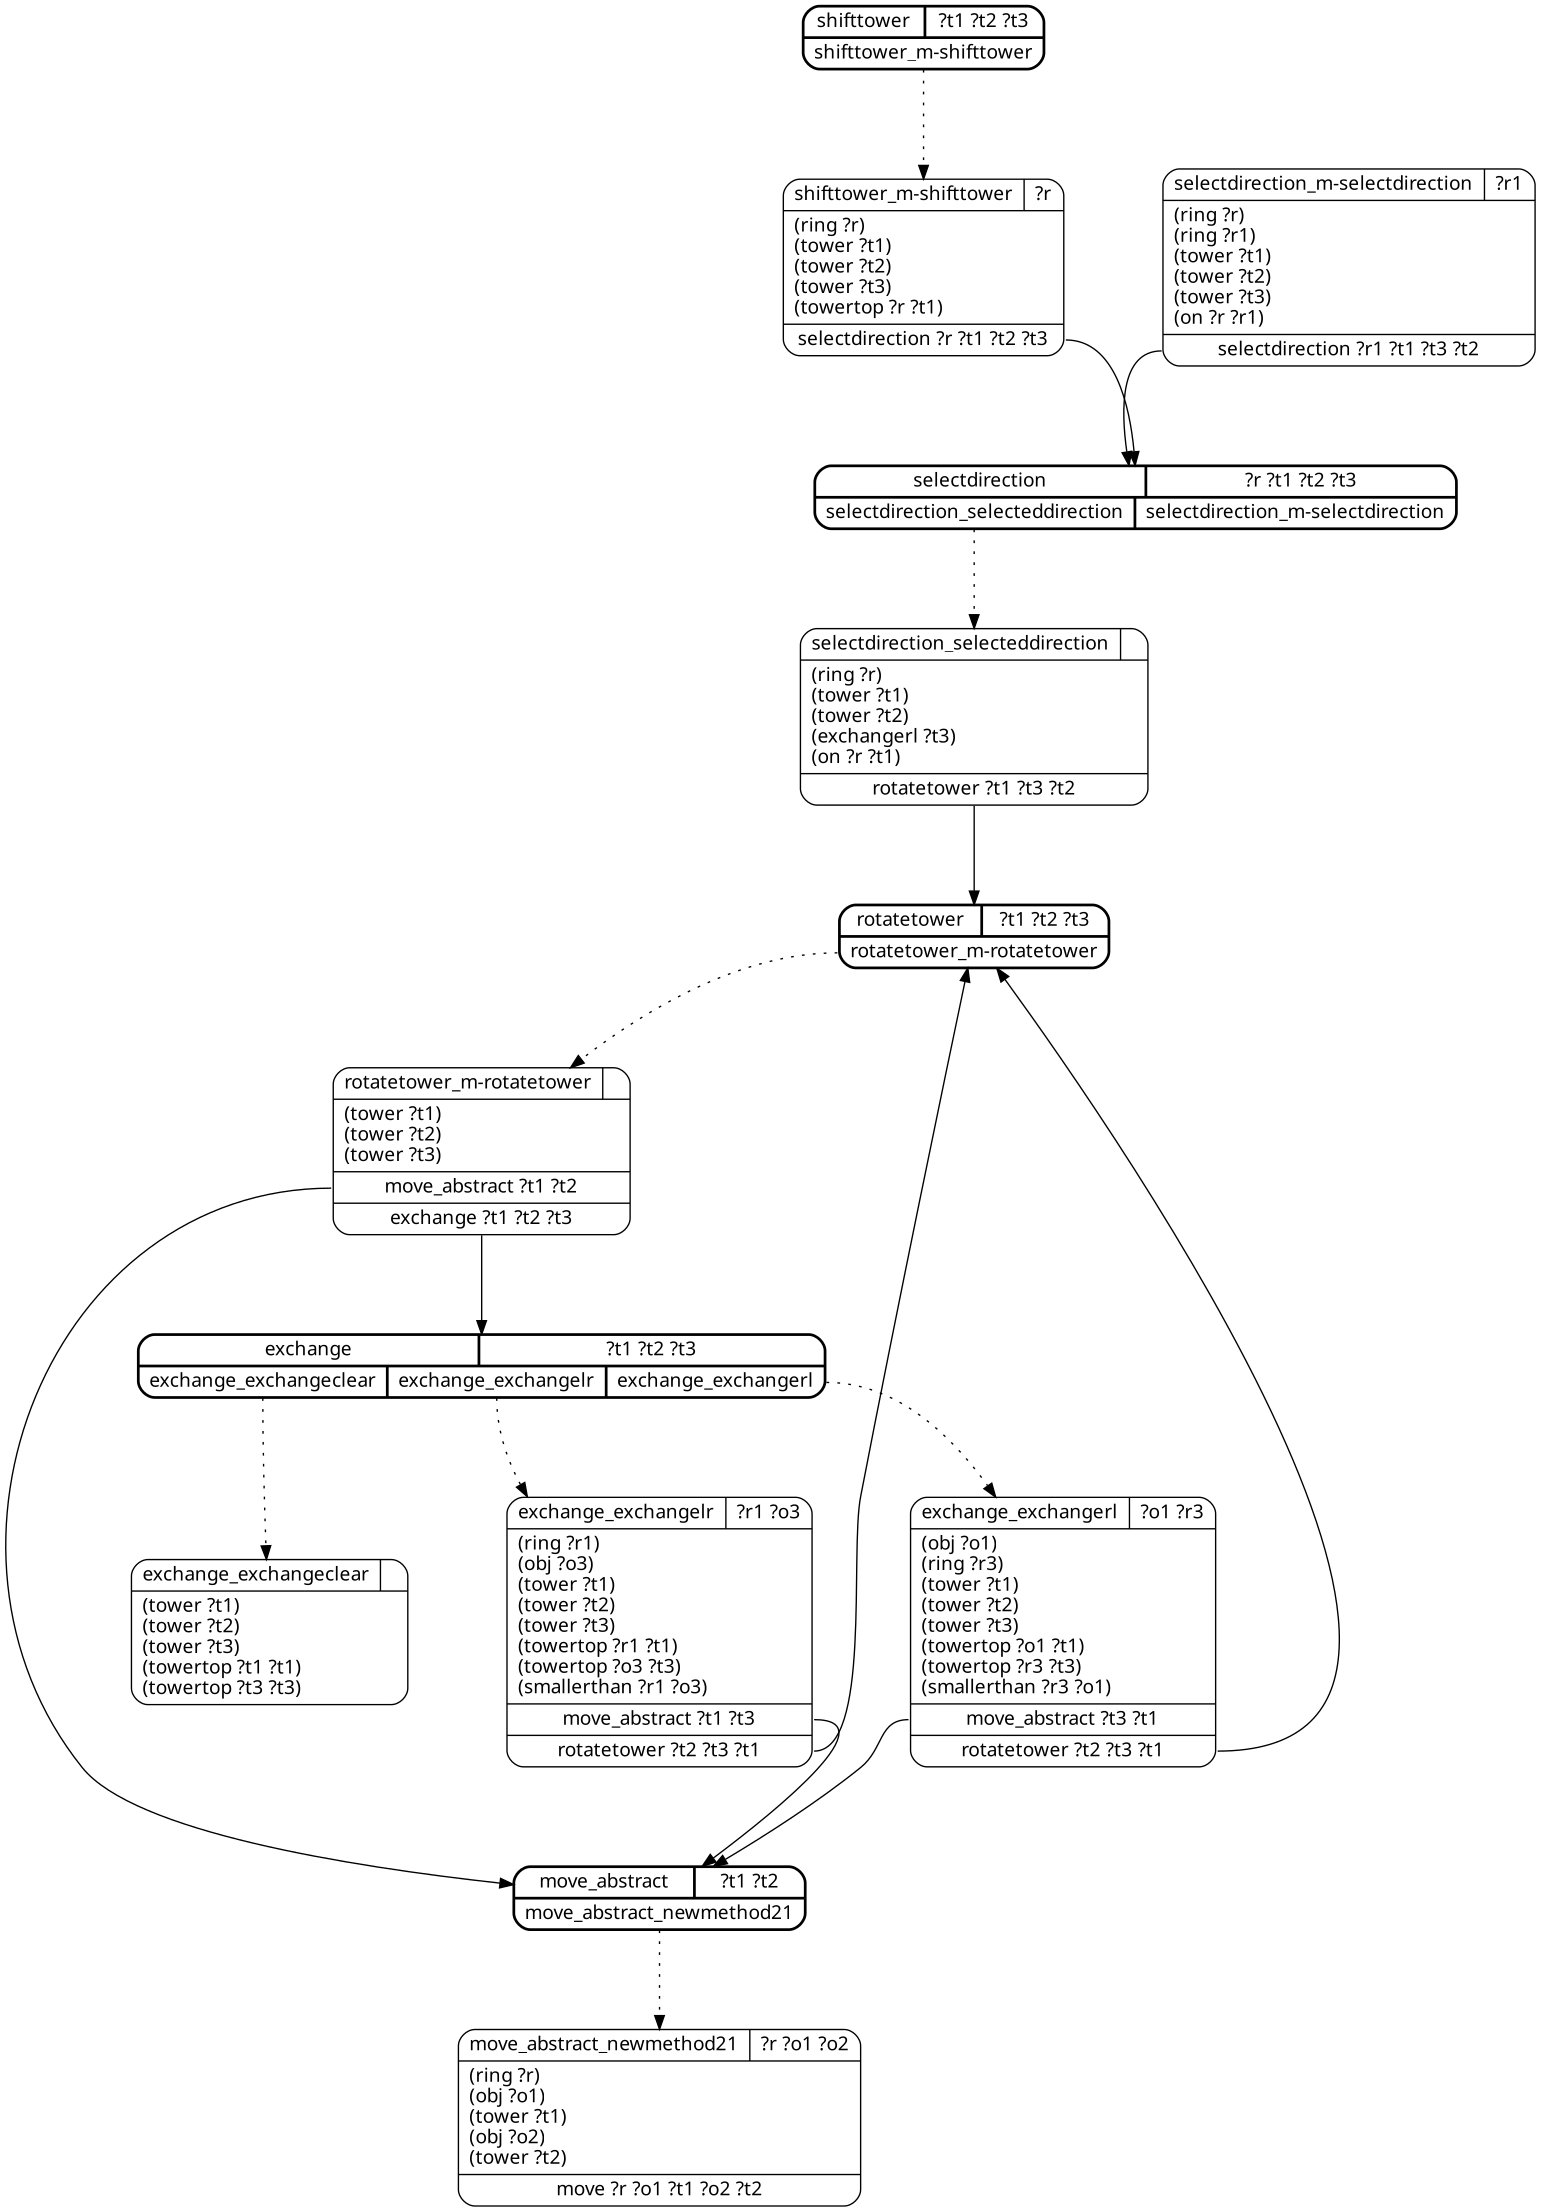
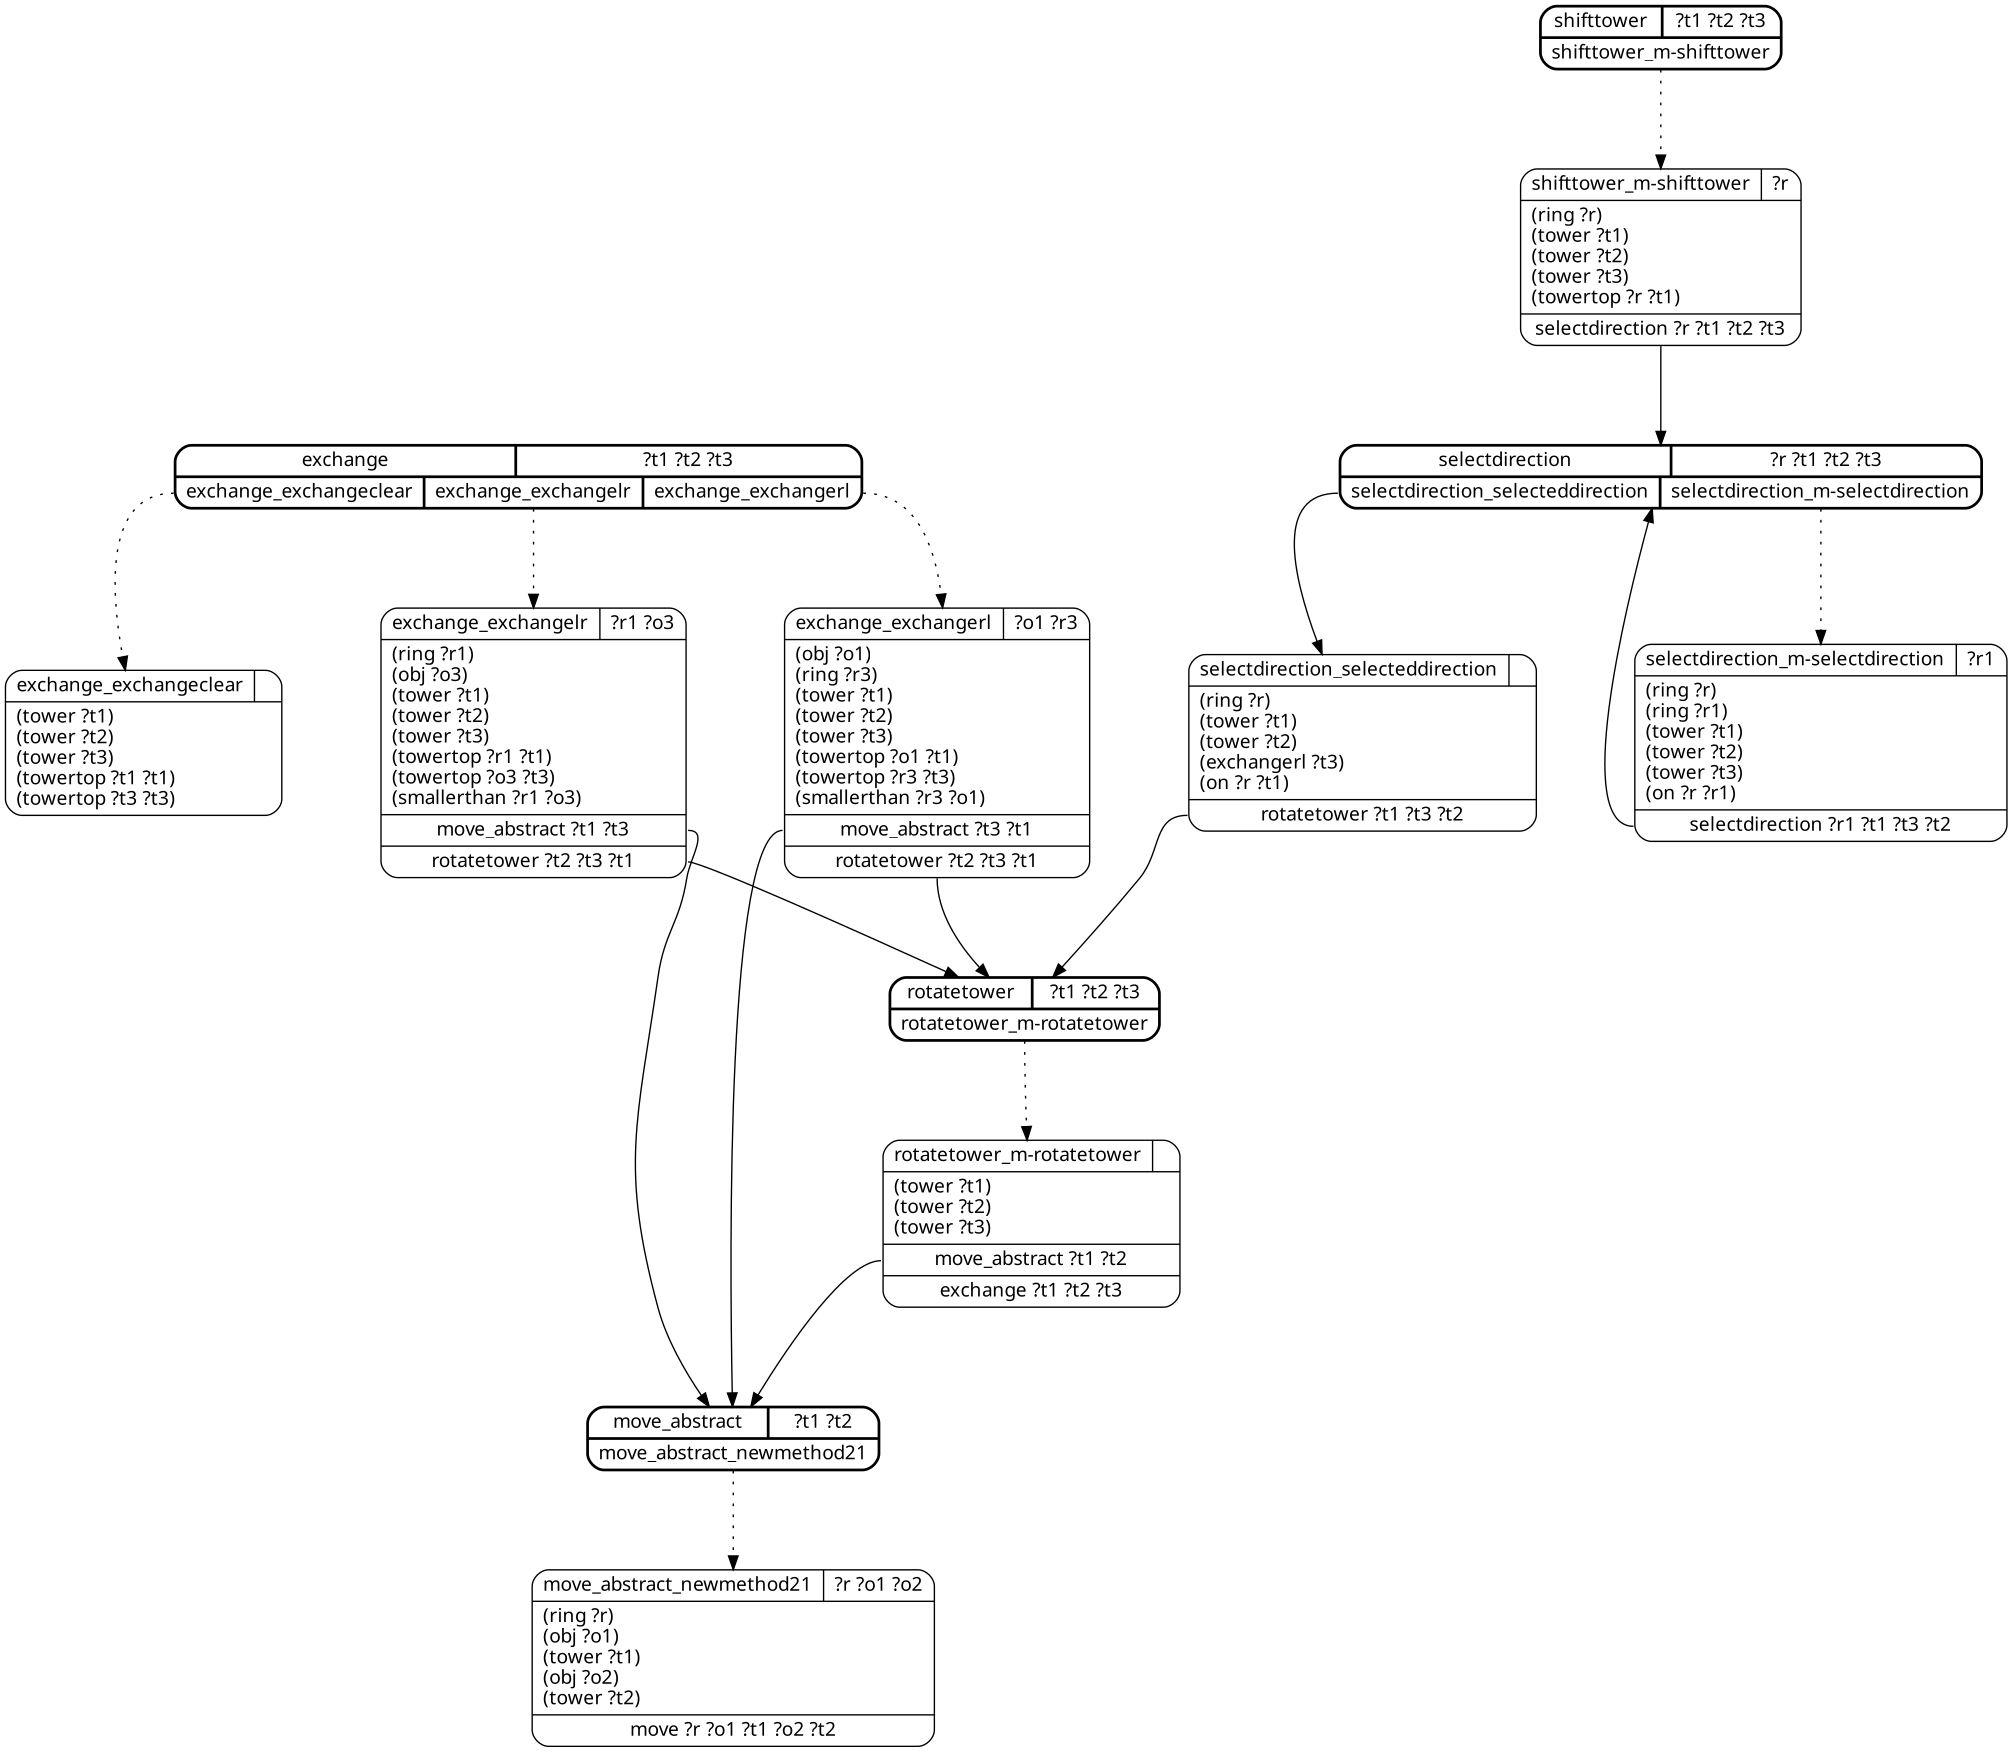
none -> (1821, 570)
(974, 572) -> (1295, 556)
(482, 1278) -> none
